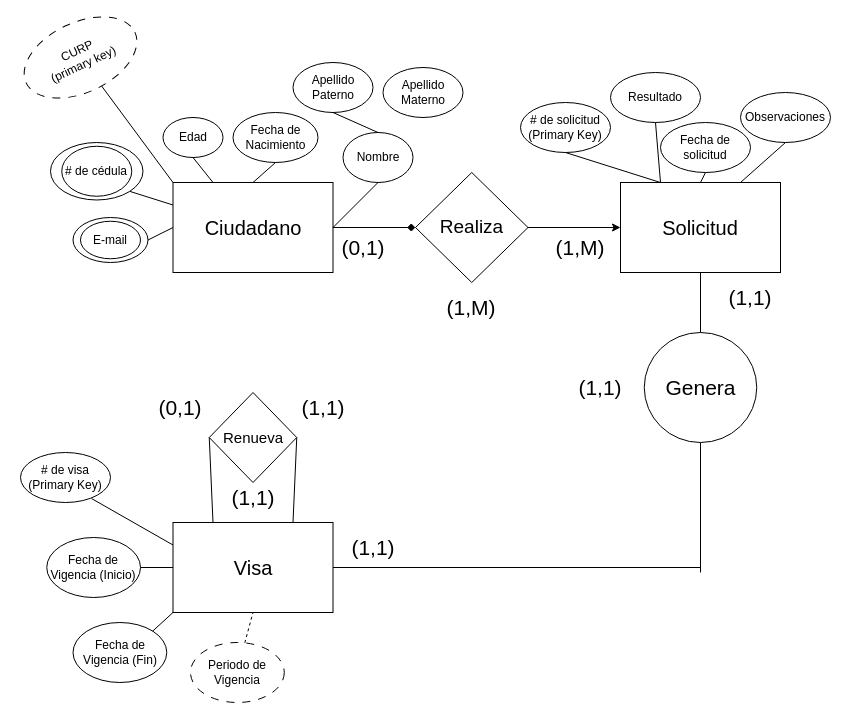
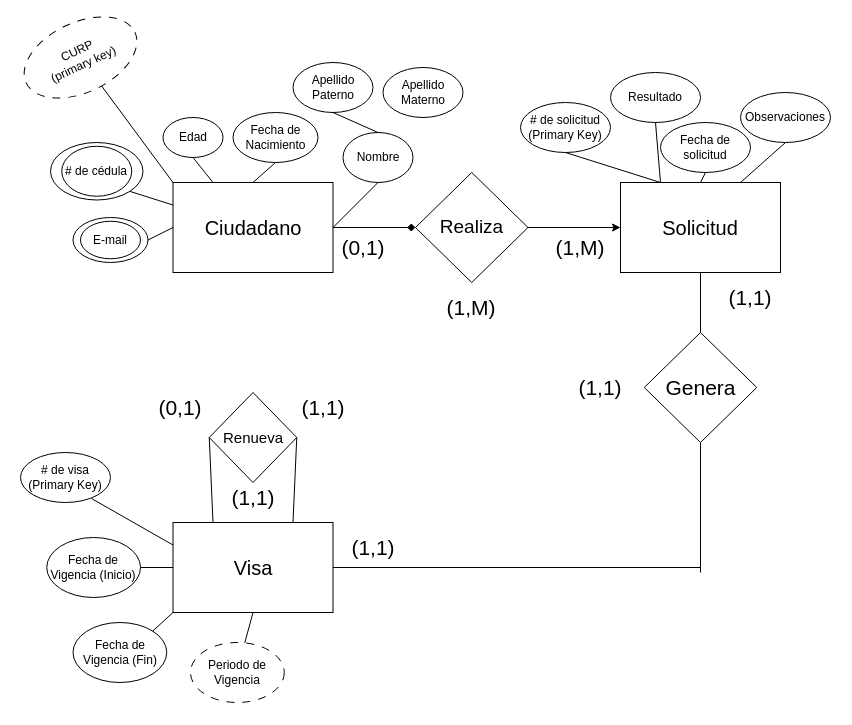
(701, 388) -> (701, 388)
(249, 627) -> (249, 627)
